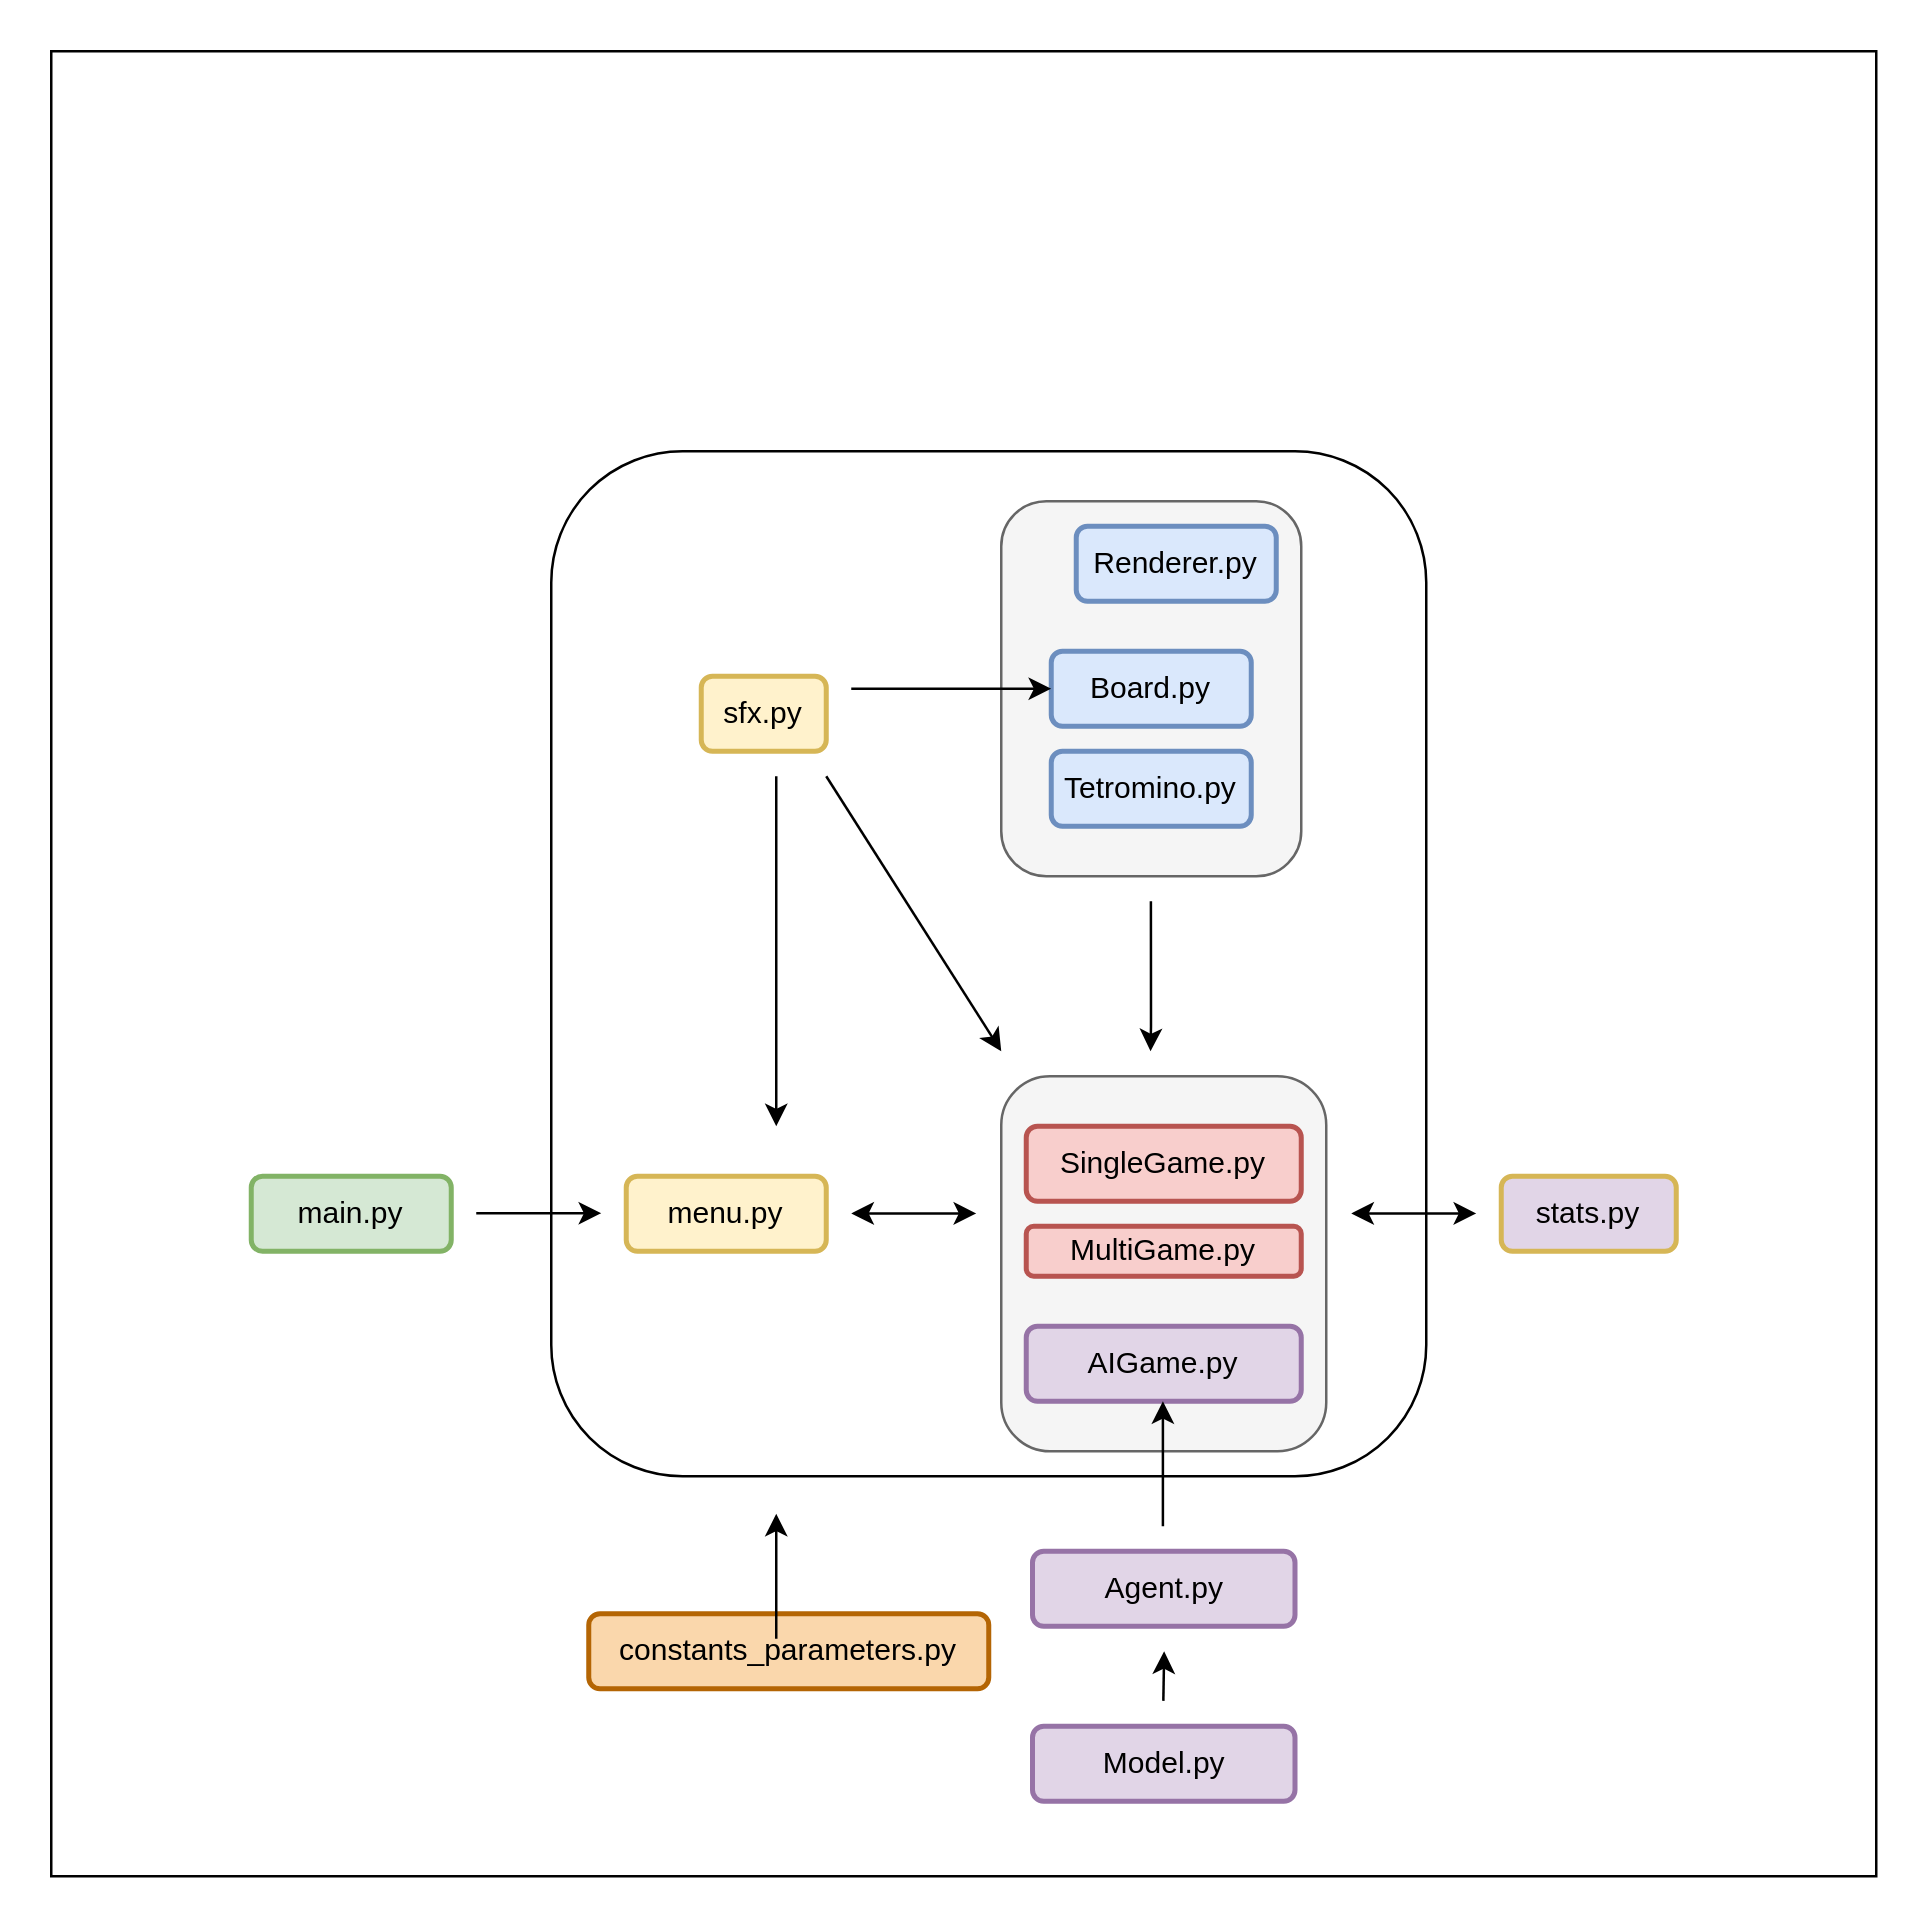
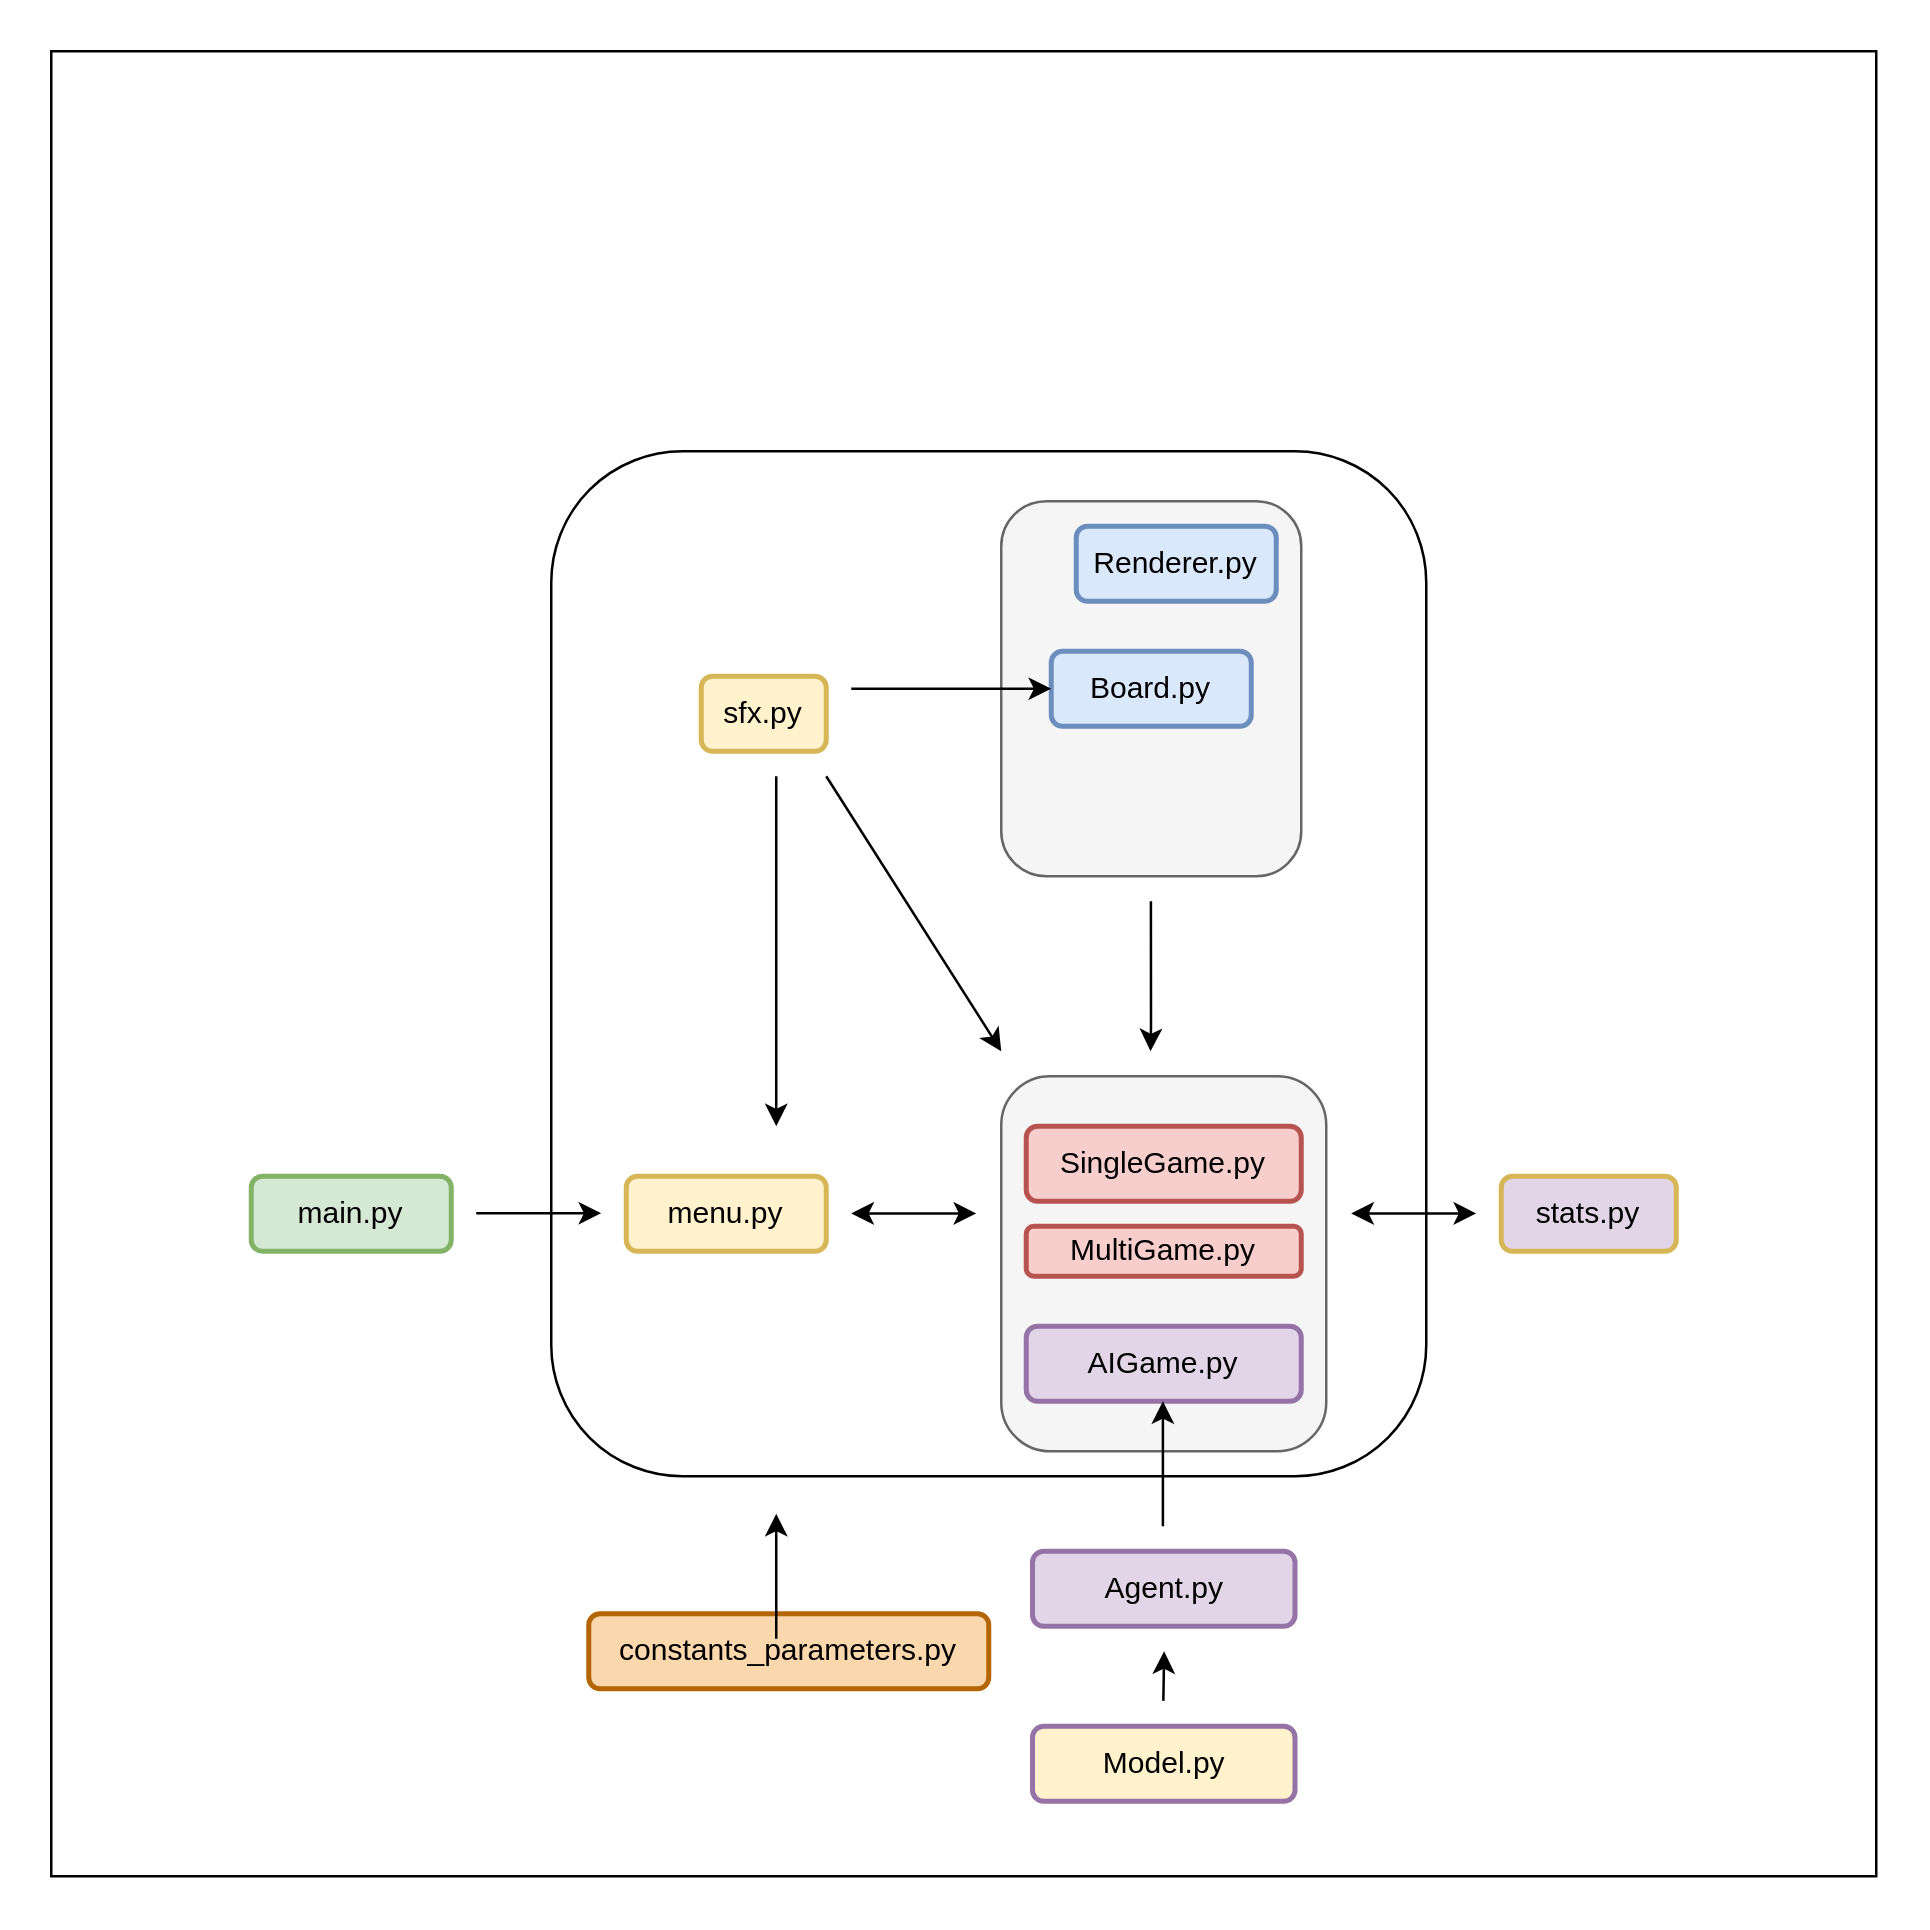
(1151, 789) -> none
(1164, 1764) -> (1164, 1764)
